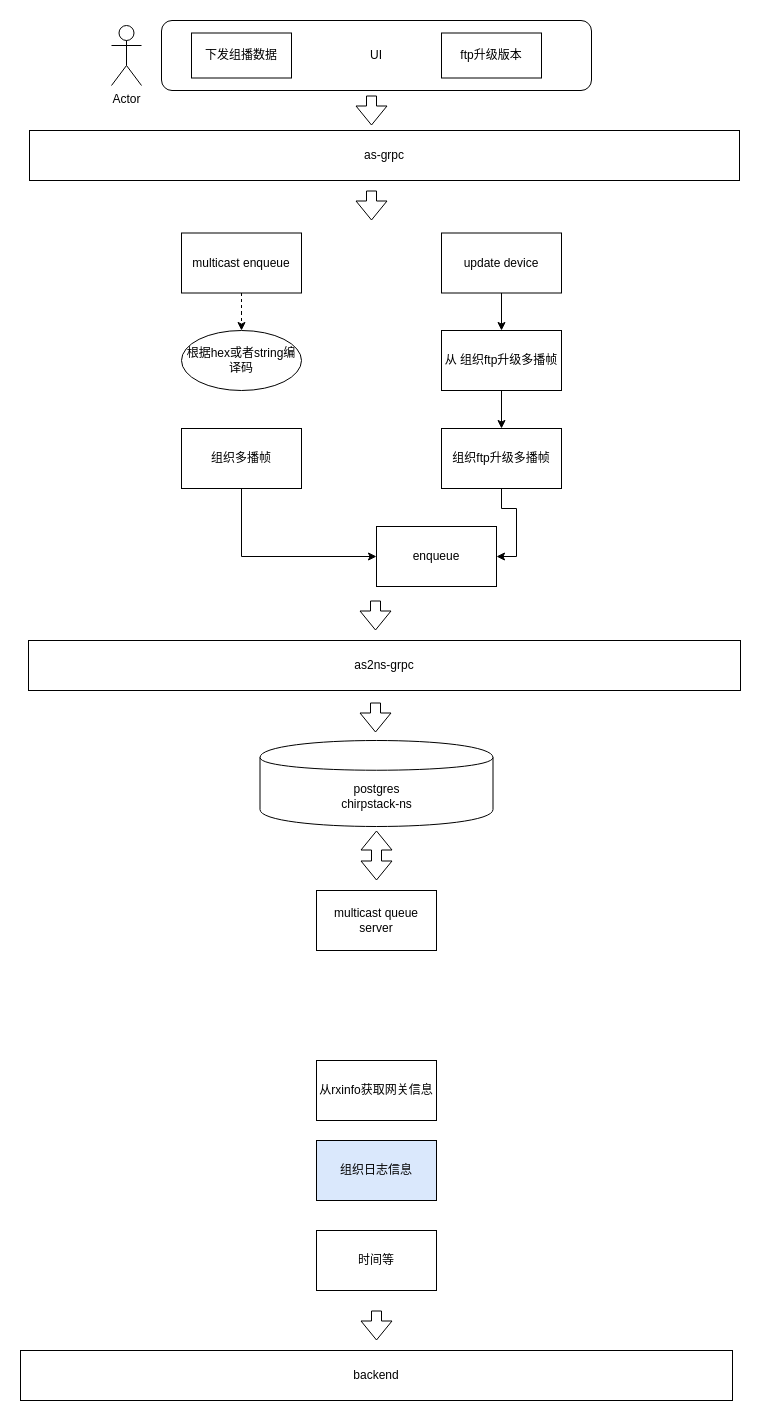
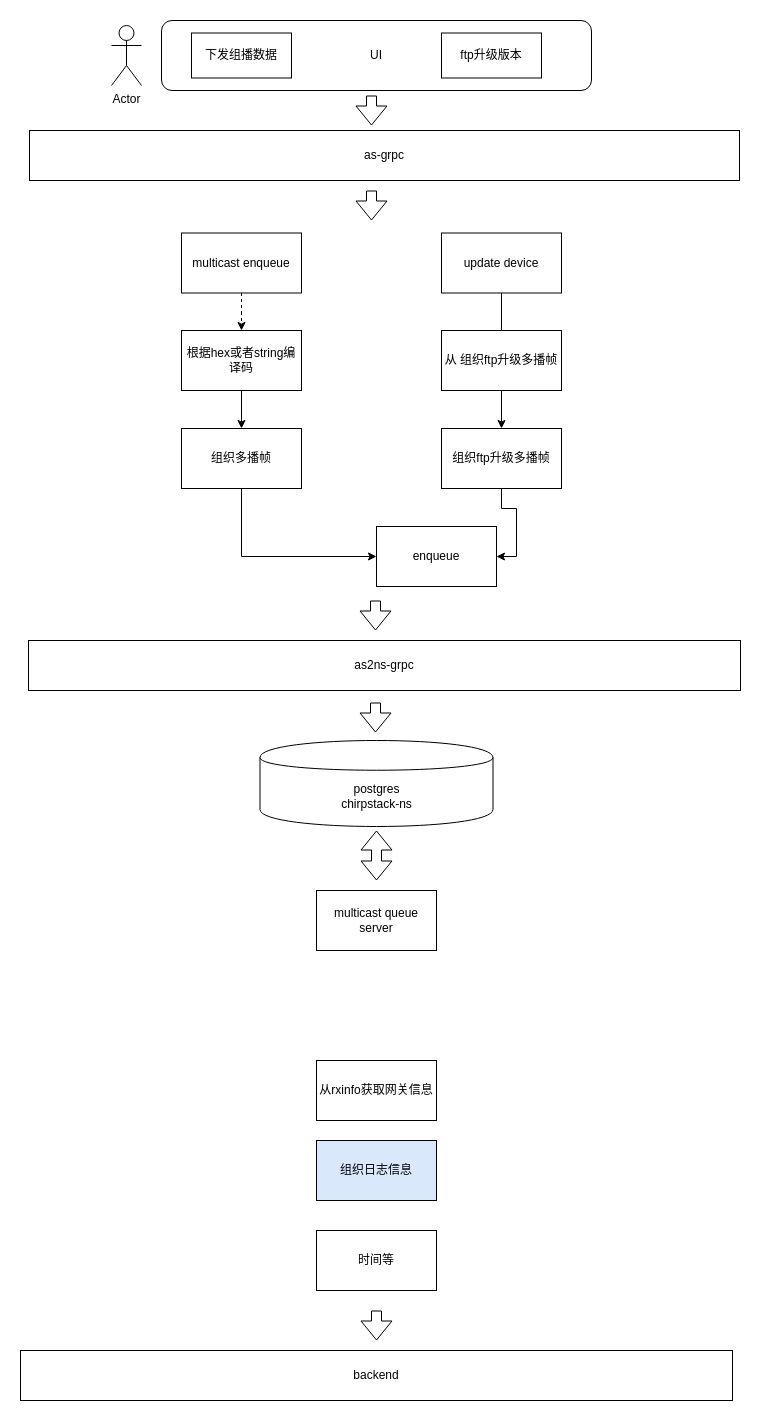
(502, 322) -> (502, 324)
(242, 361) -> (242, 361)
none -> (242, 406)
